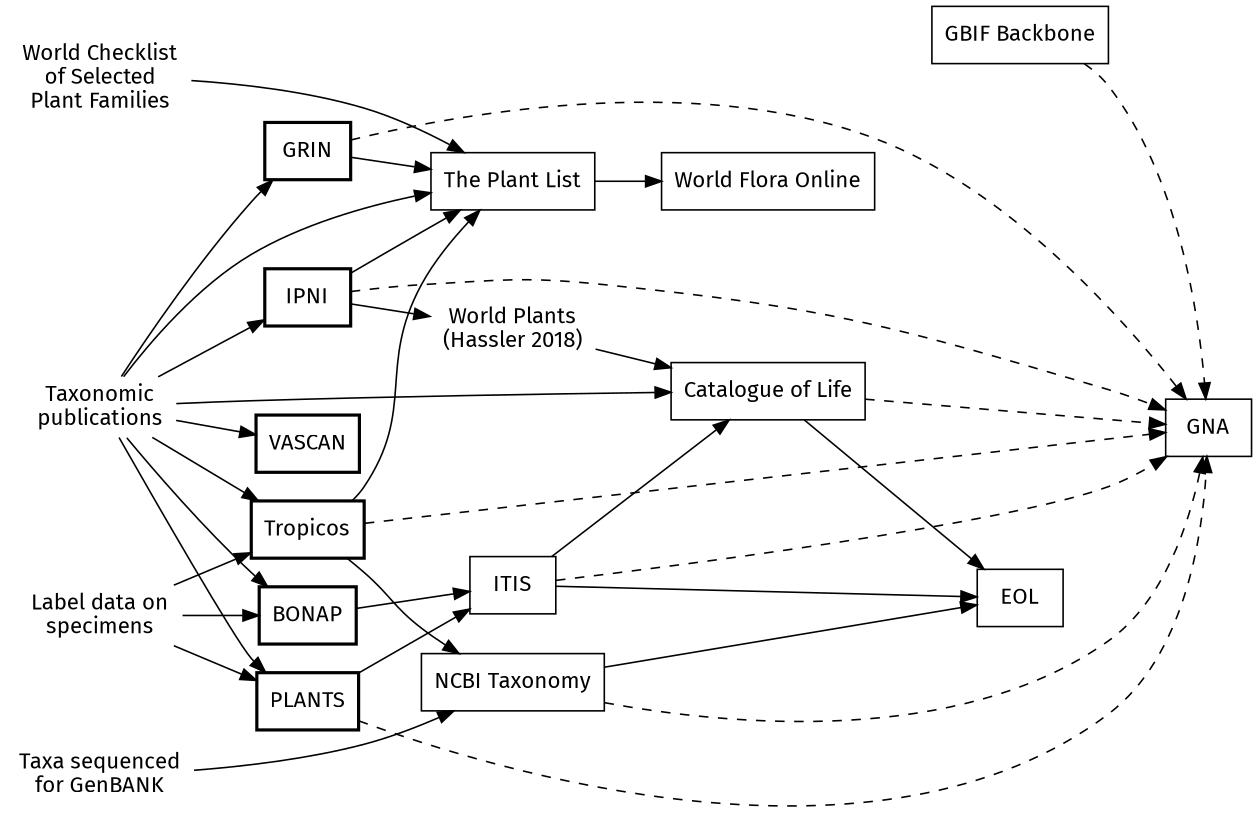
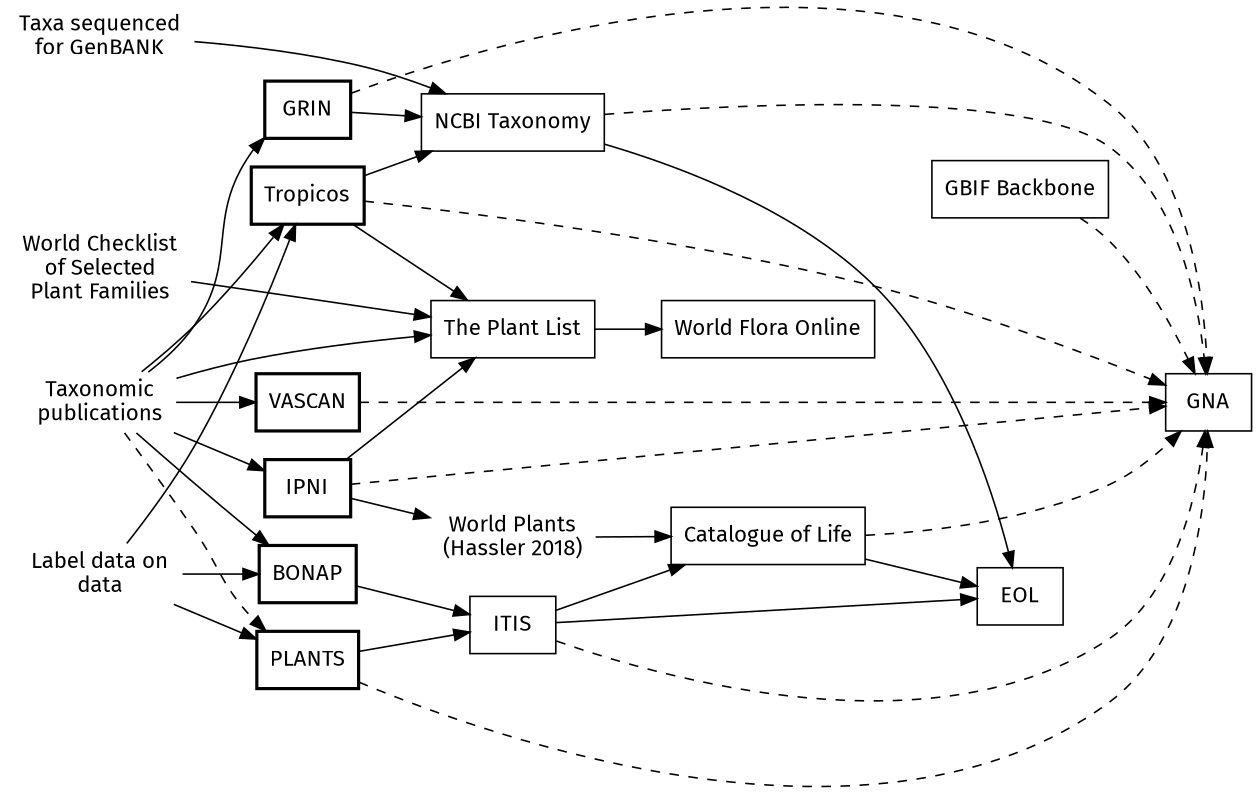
(383, 162) -> (378, 114)
(416, 397) -> none
none -> (754, 402)
(184, 551) -> (191, 525)
(100, 615) -> (100, 574)
